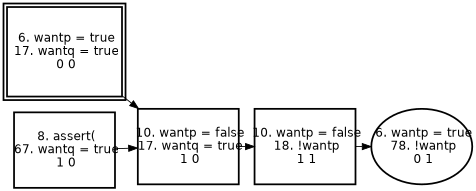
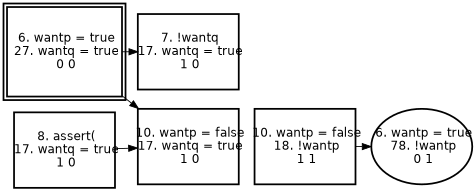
(65, 52) -> (65, 52)
none -> (188, 52)
(242, 147) -> none
(65, 150) -> (65, 150)
